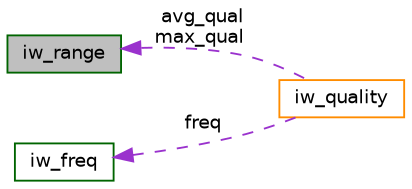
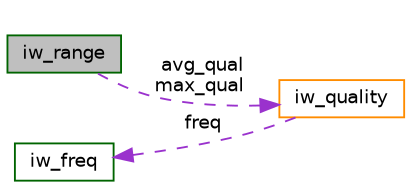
(228, 53) -> (175, 101)
